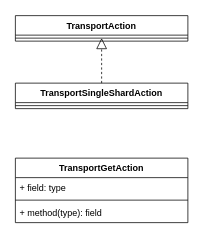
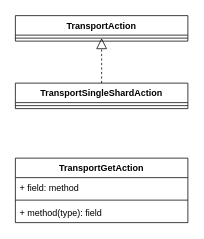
(46, 188) -> (51, 188)
